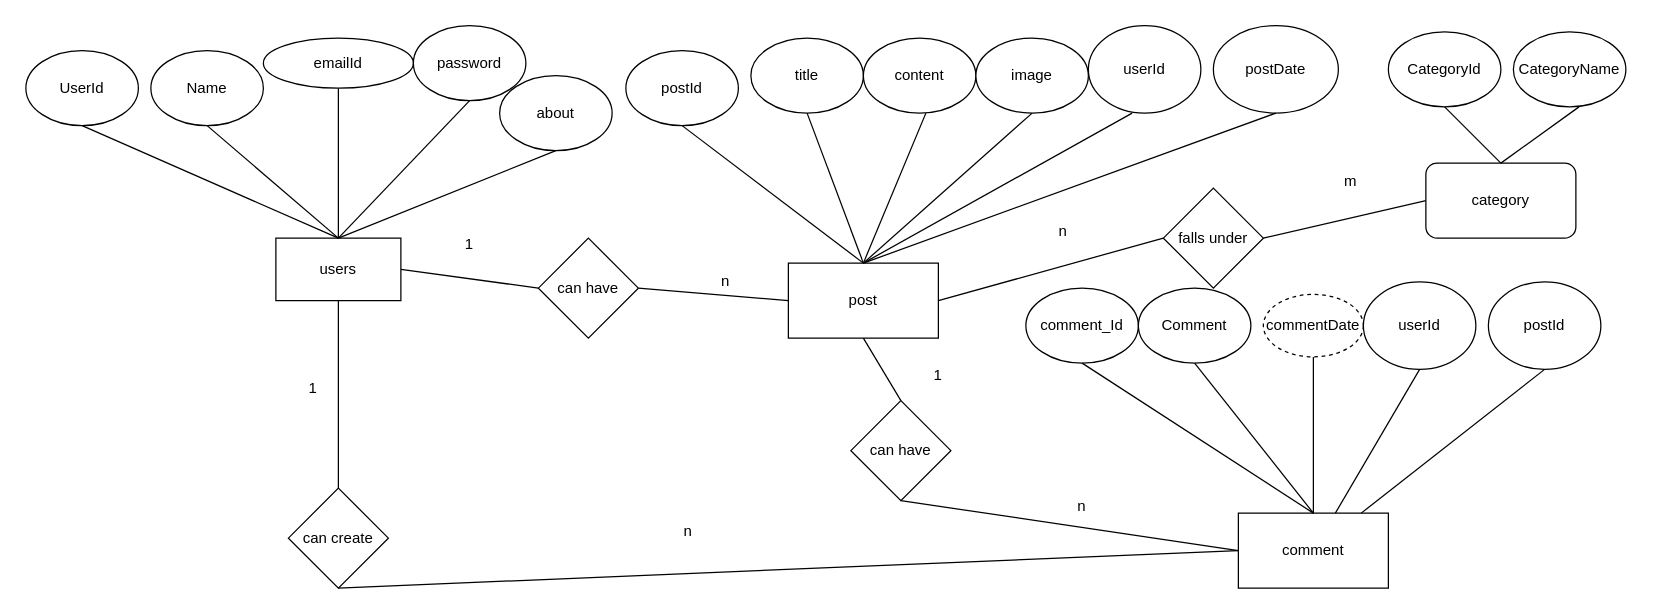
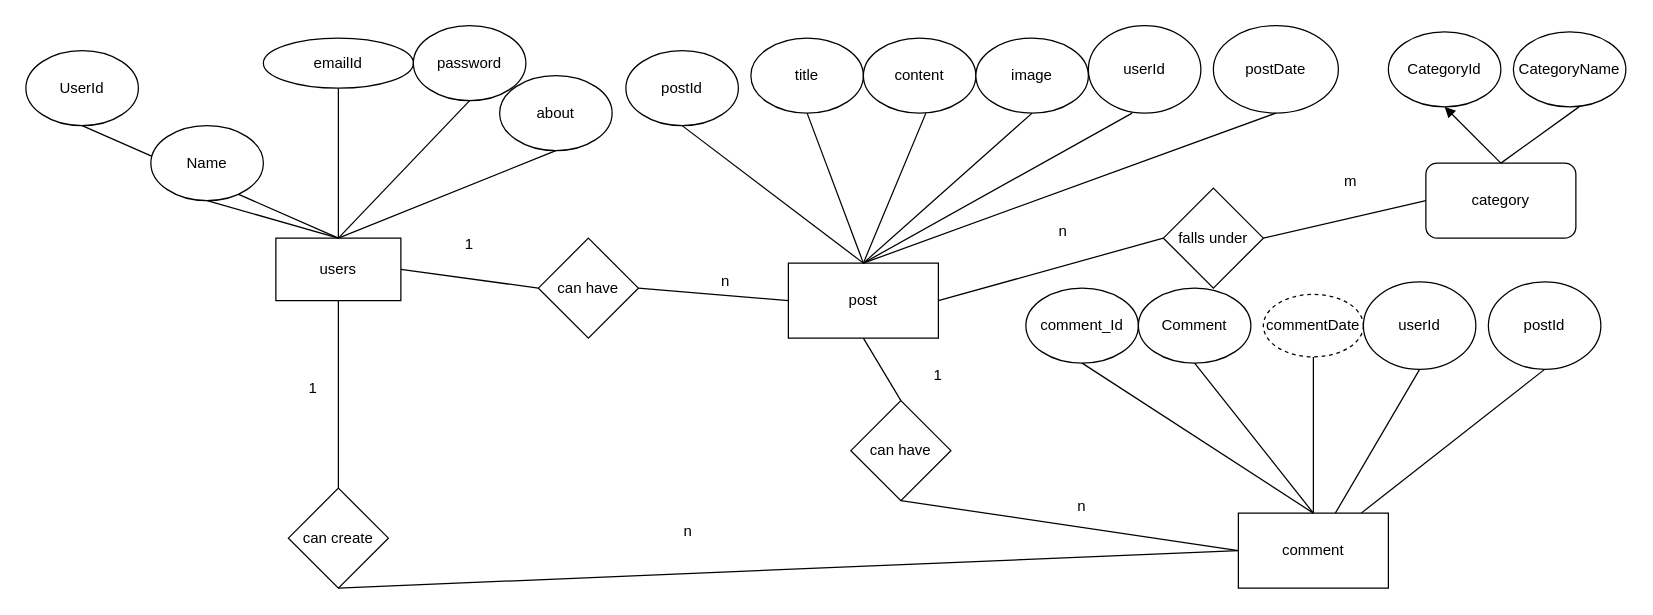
(207, 88) -> (207, 163)
(1449, 112) -> (1452, 115)
